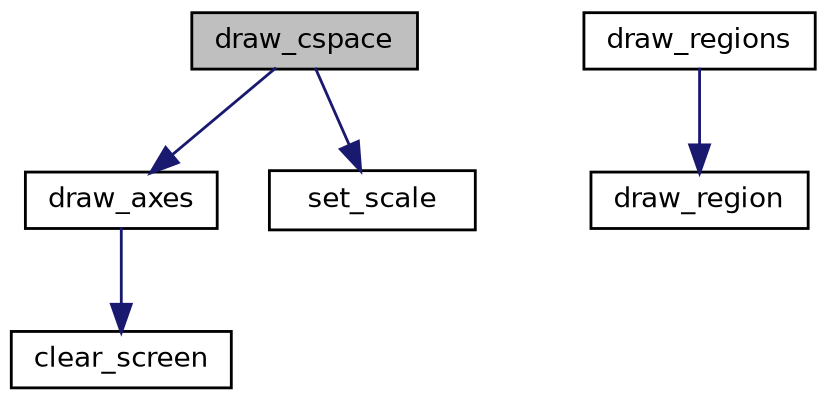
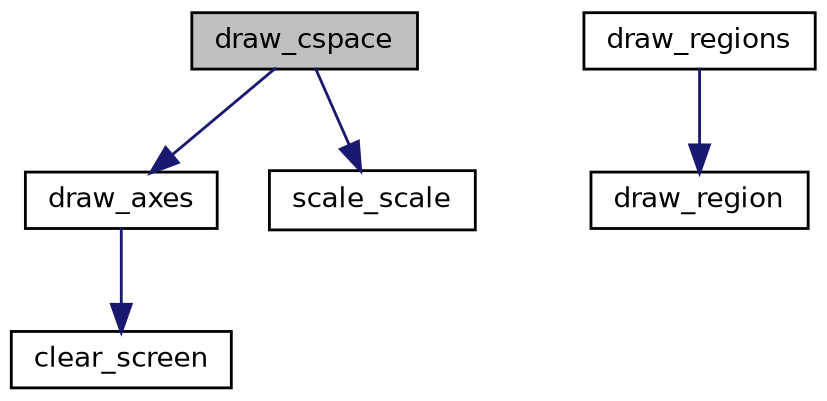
(372, 200) -> (372, 200)
